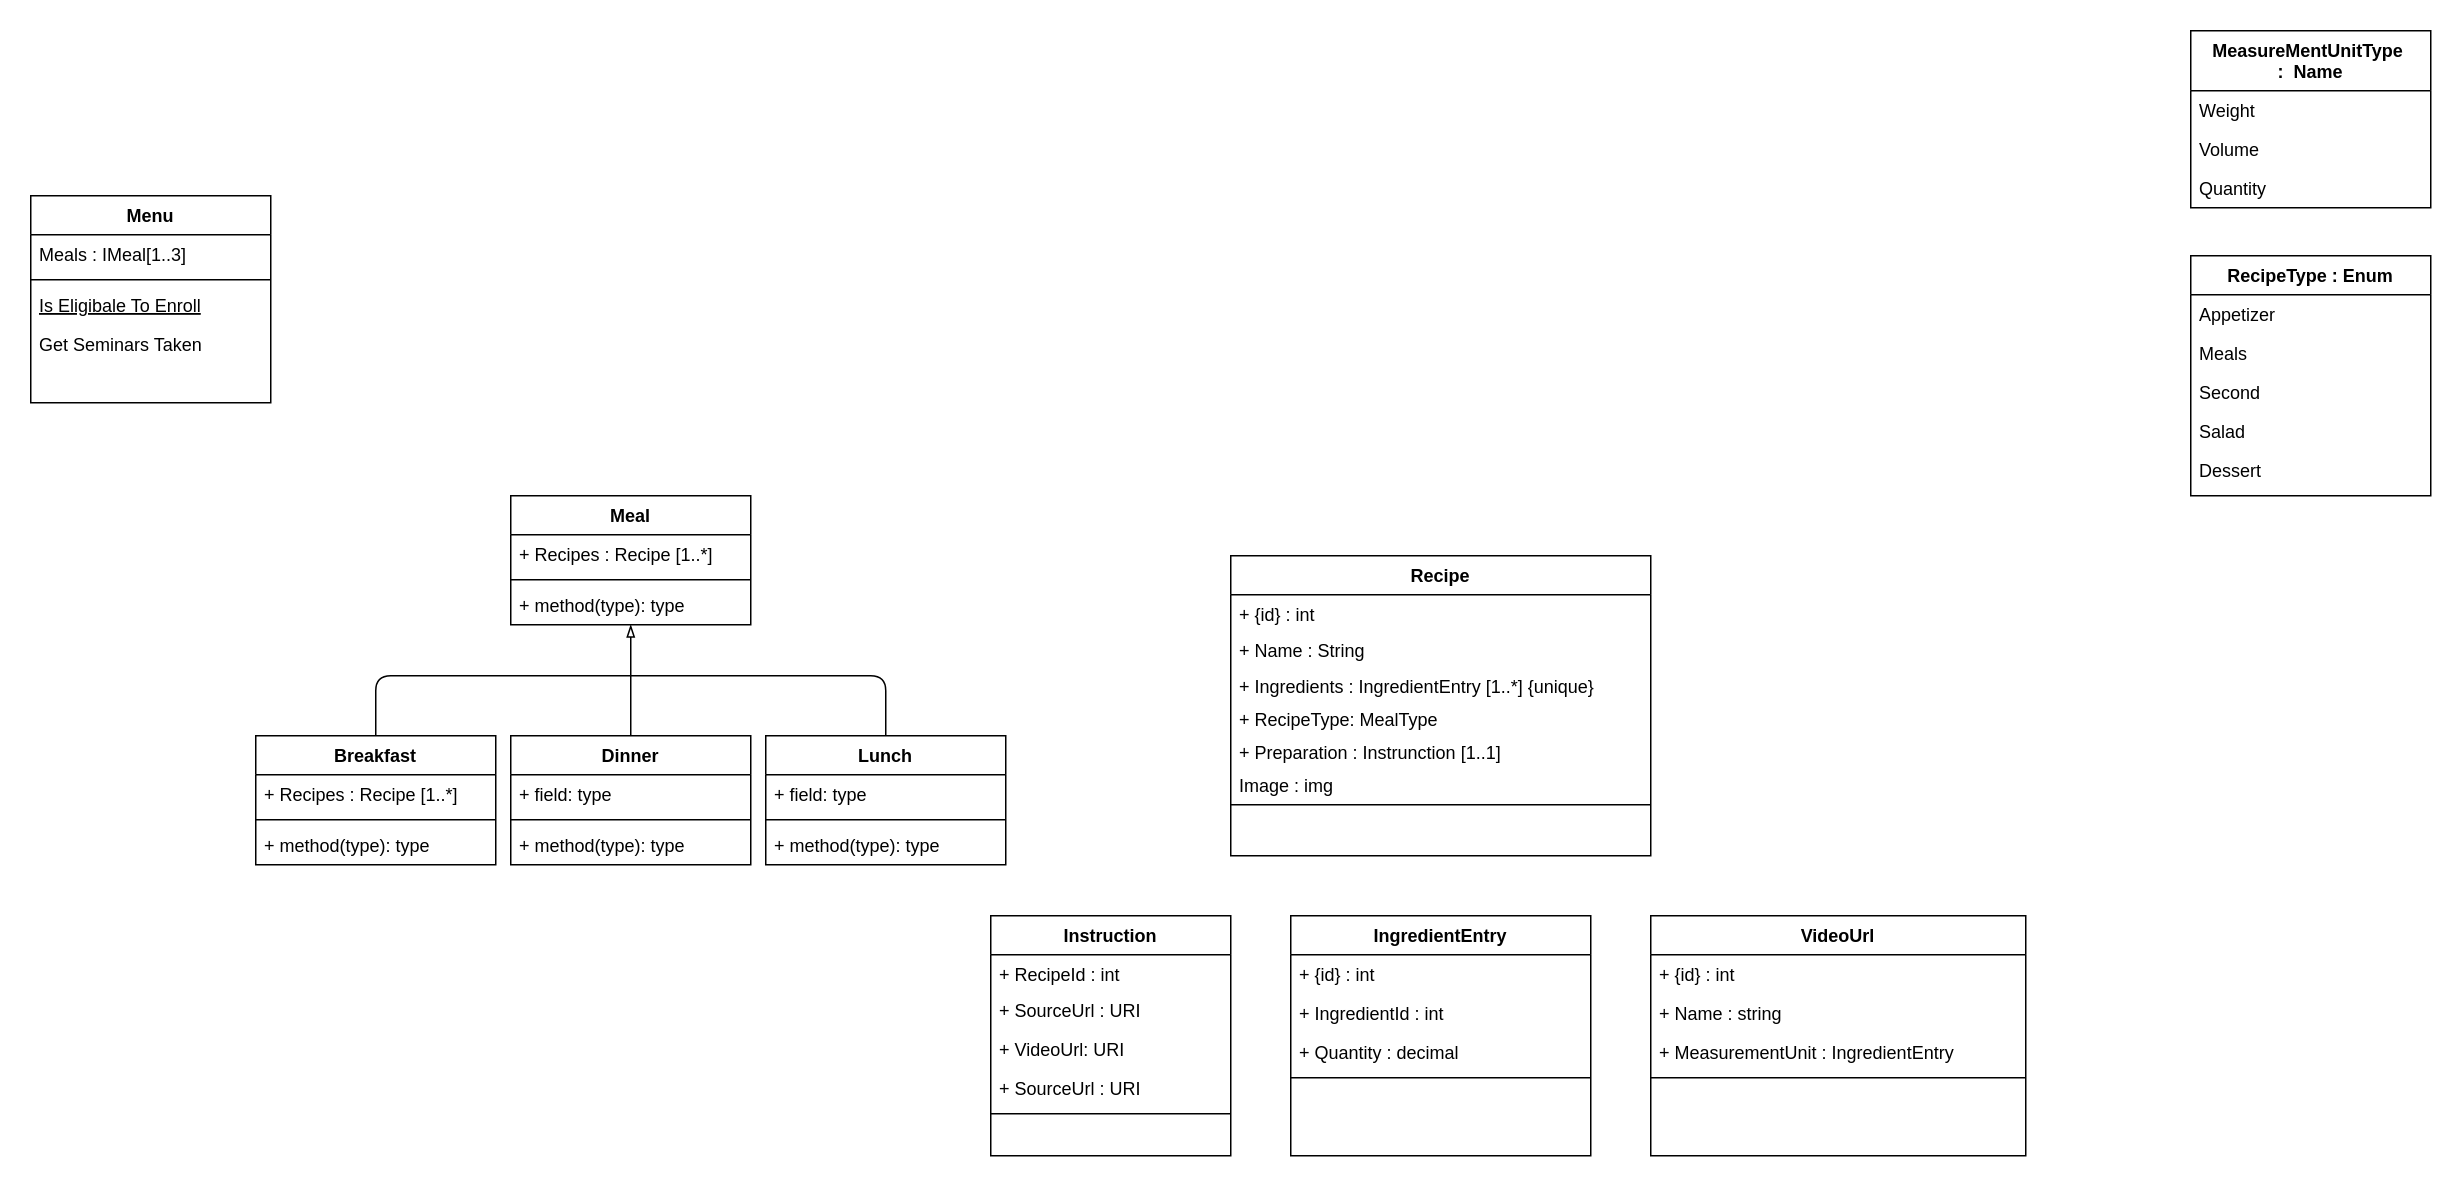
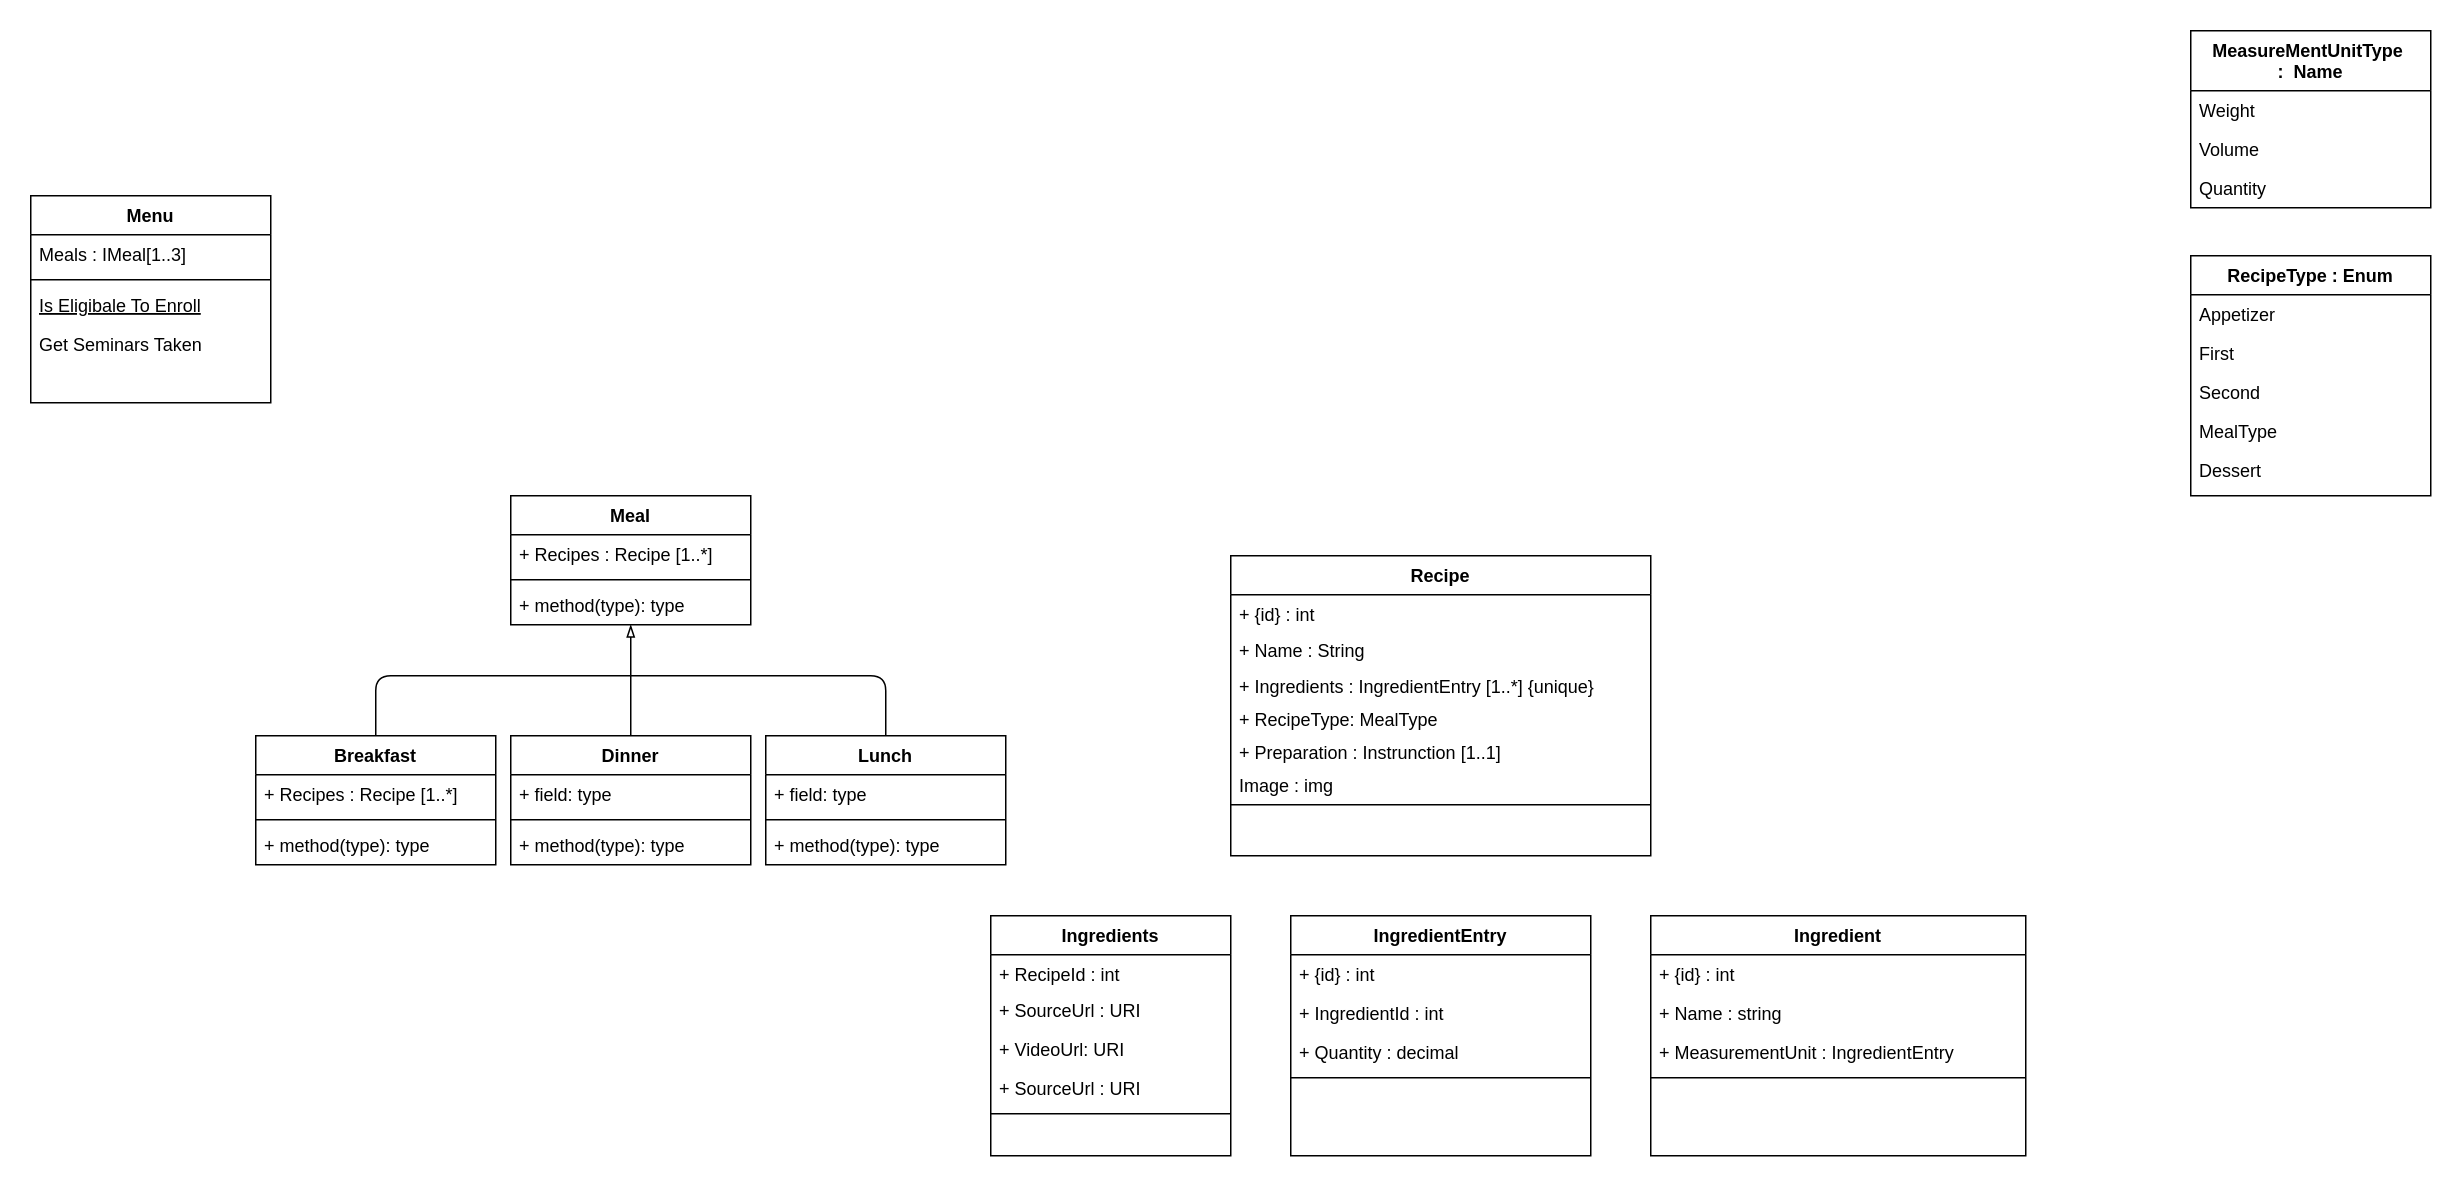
(2222, 354) -> (2222, 354)
(2222, 432) -> (2237, 432)
(1110, 936) -> (1110, 936)
(1838, 936) -> (1838, 936)
